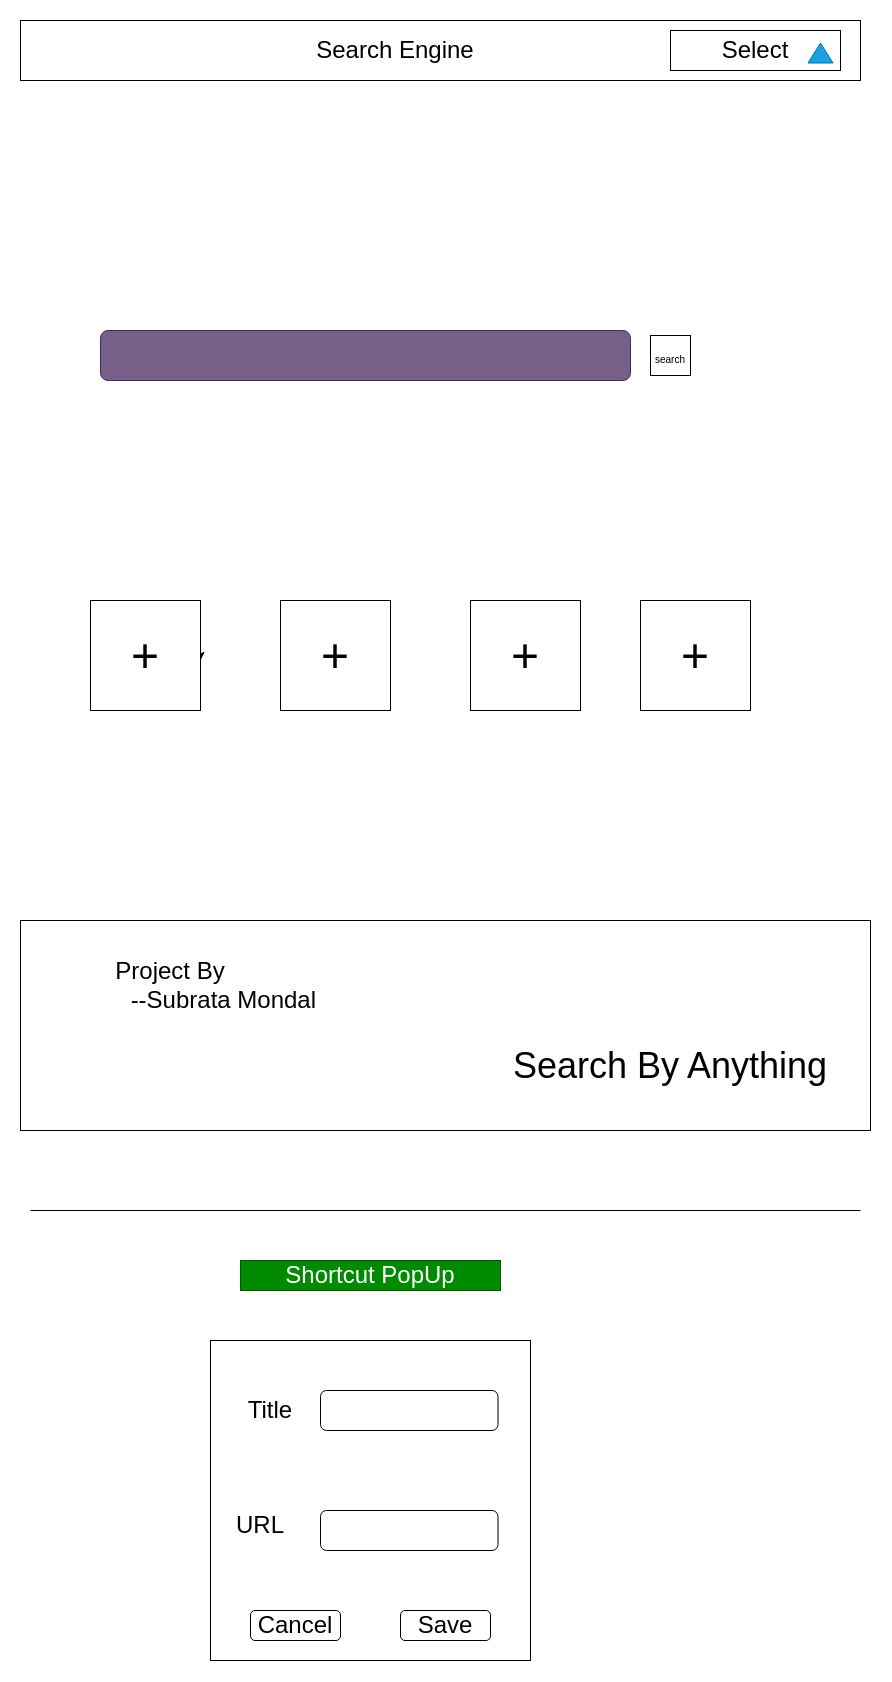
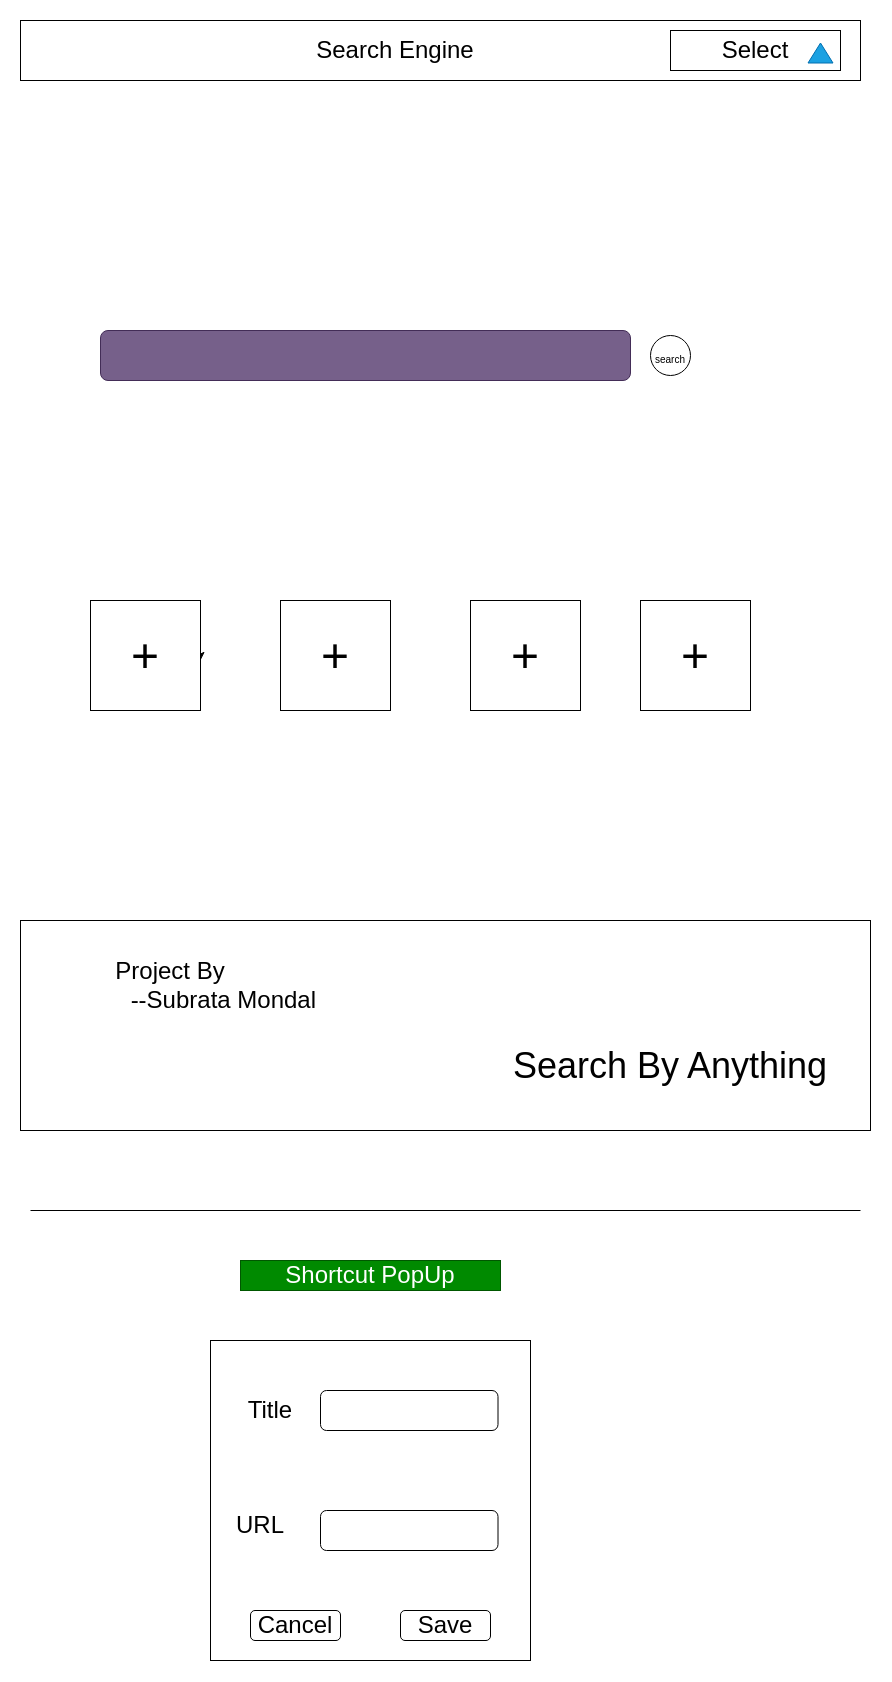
(671, 356) -> (671, 356)
